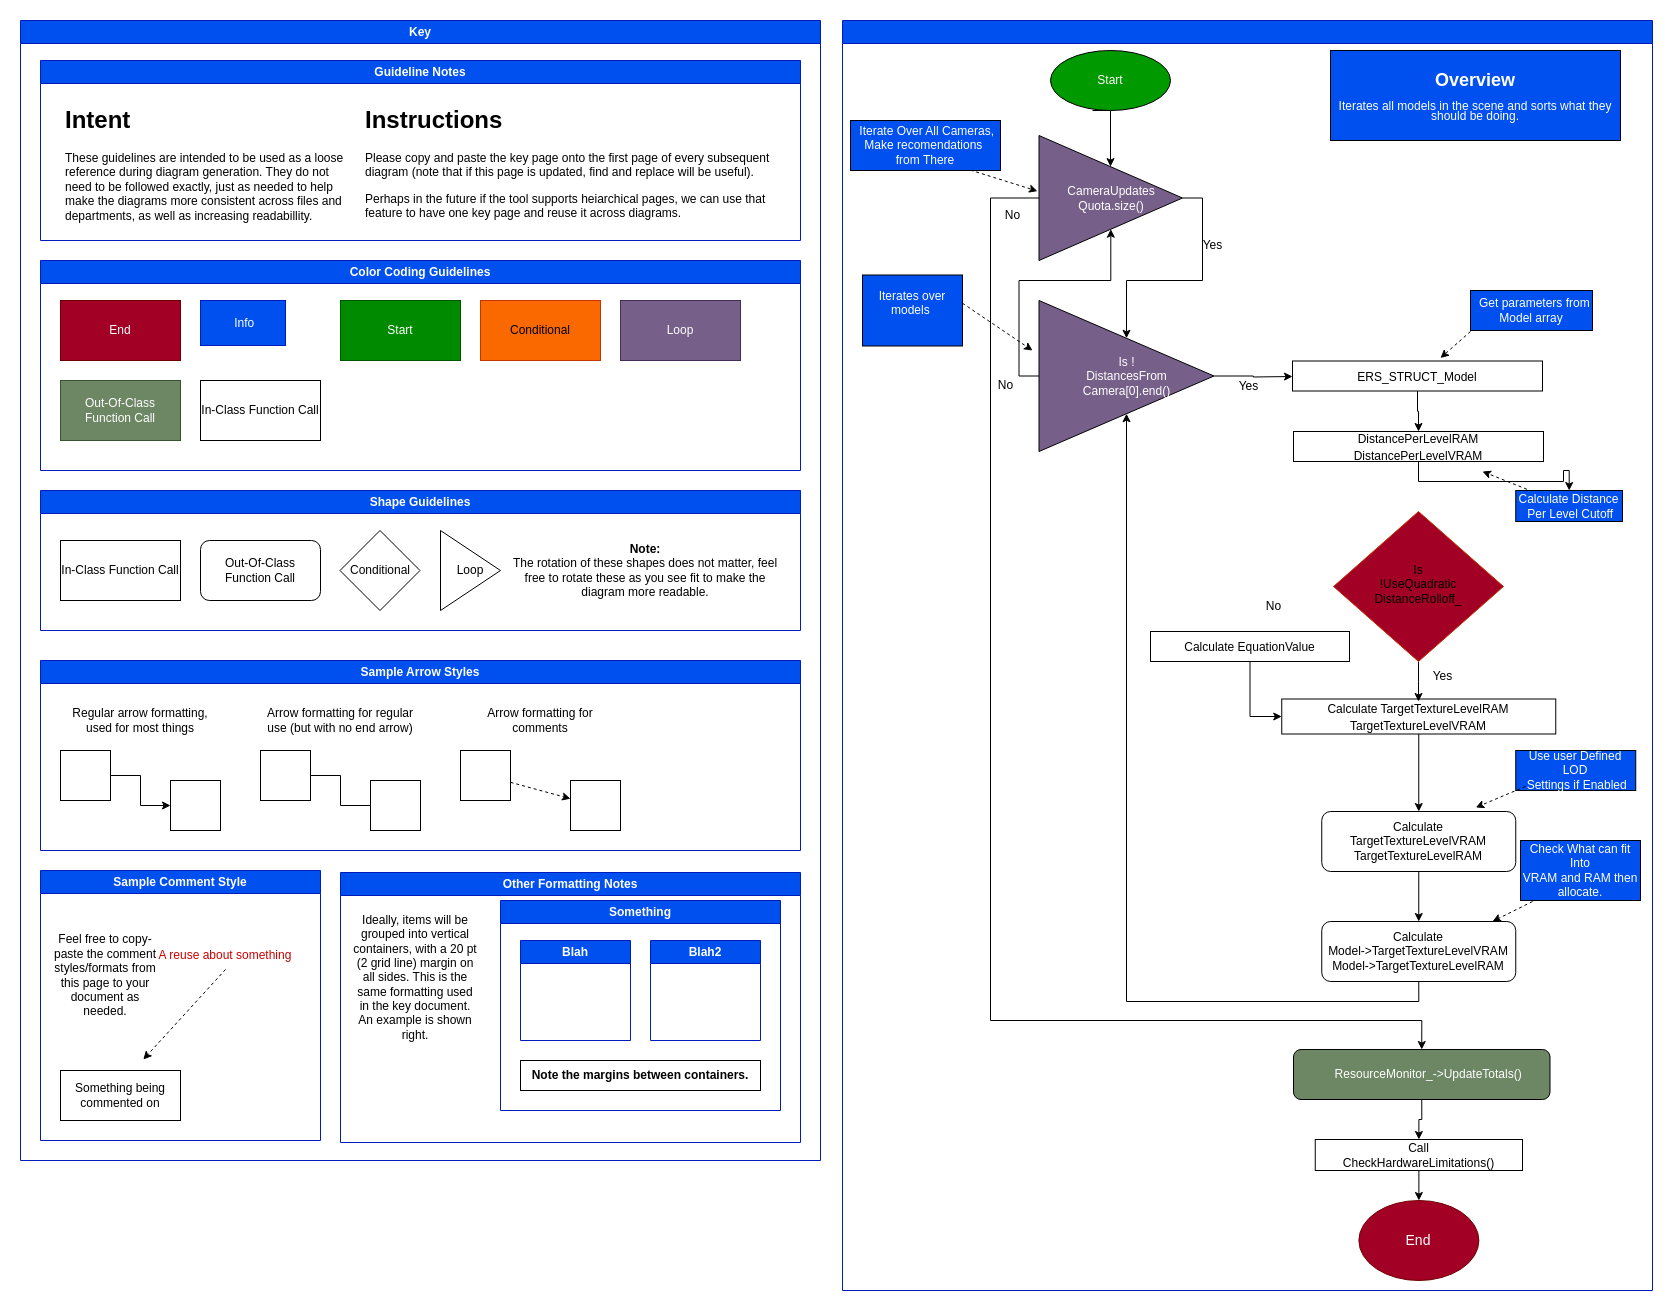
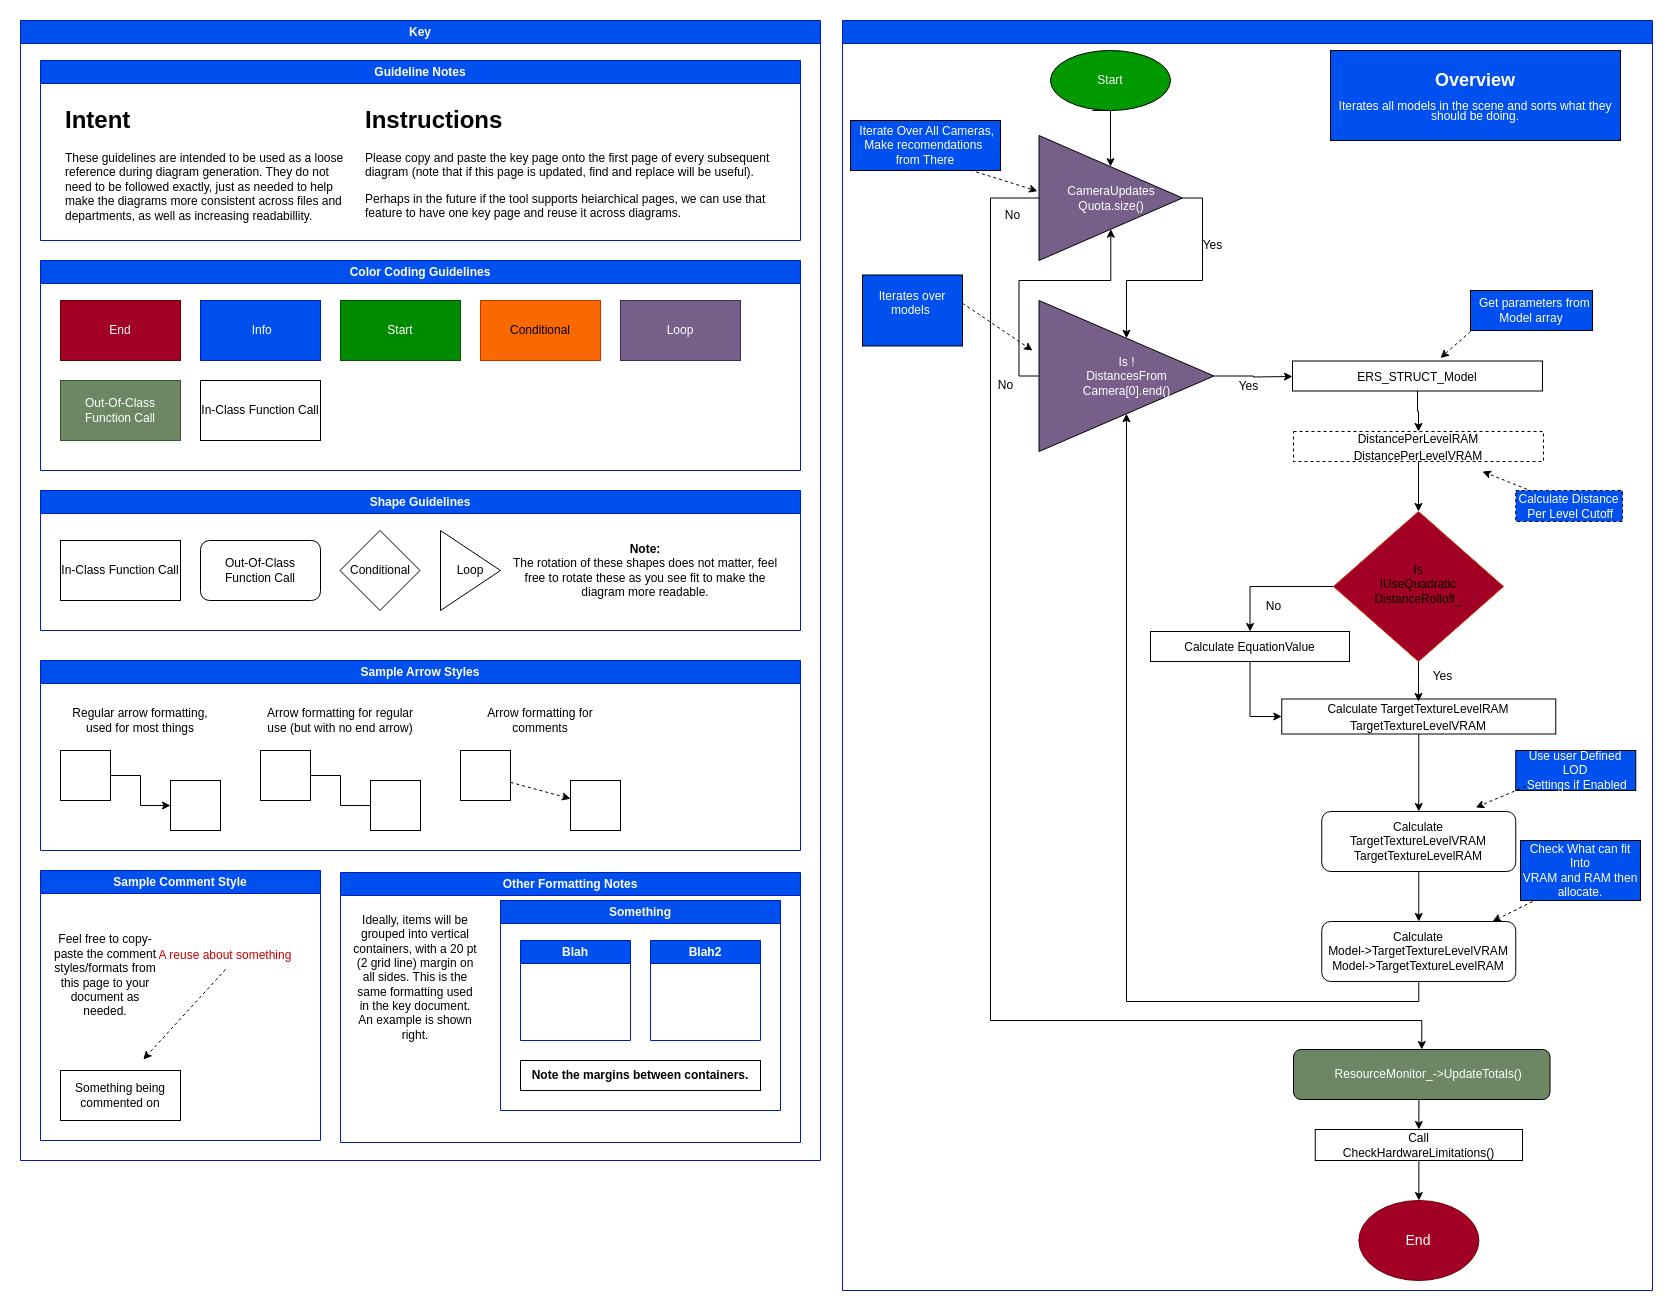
(243, 323) -> (261, 331)
(1419, 447) -> (1419, 447)
(1505, 482) -> (1419, 492)
(1569, 506) -> (1569, 506)
none -> (1273, 587)
(1419, 1155) -> (1419, 1145)
